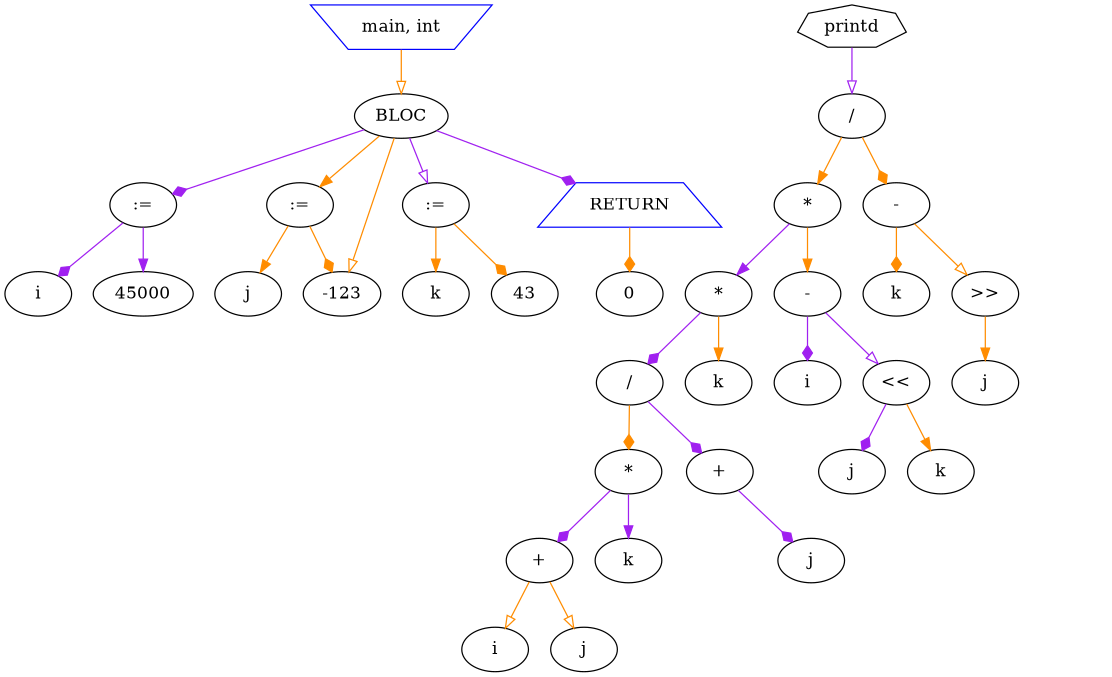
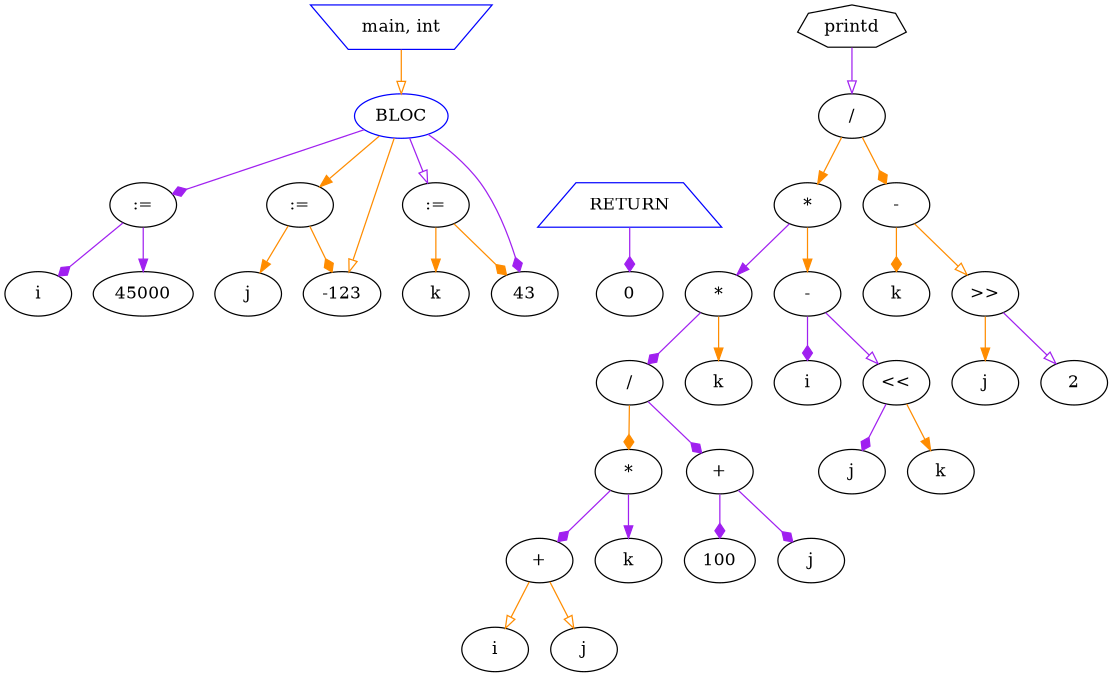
(401, 116) -> (401, 116)
(499, 154) -> (483, 187)
(630, 242) -> (630, 242)
none -> (1074, 383)
none -> (720, 561)
